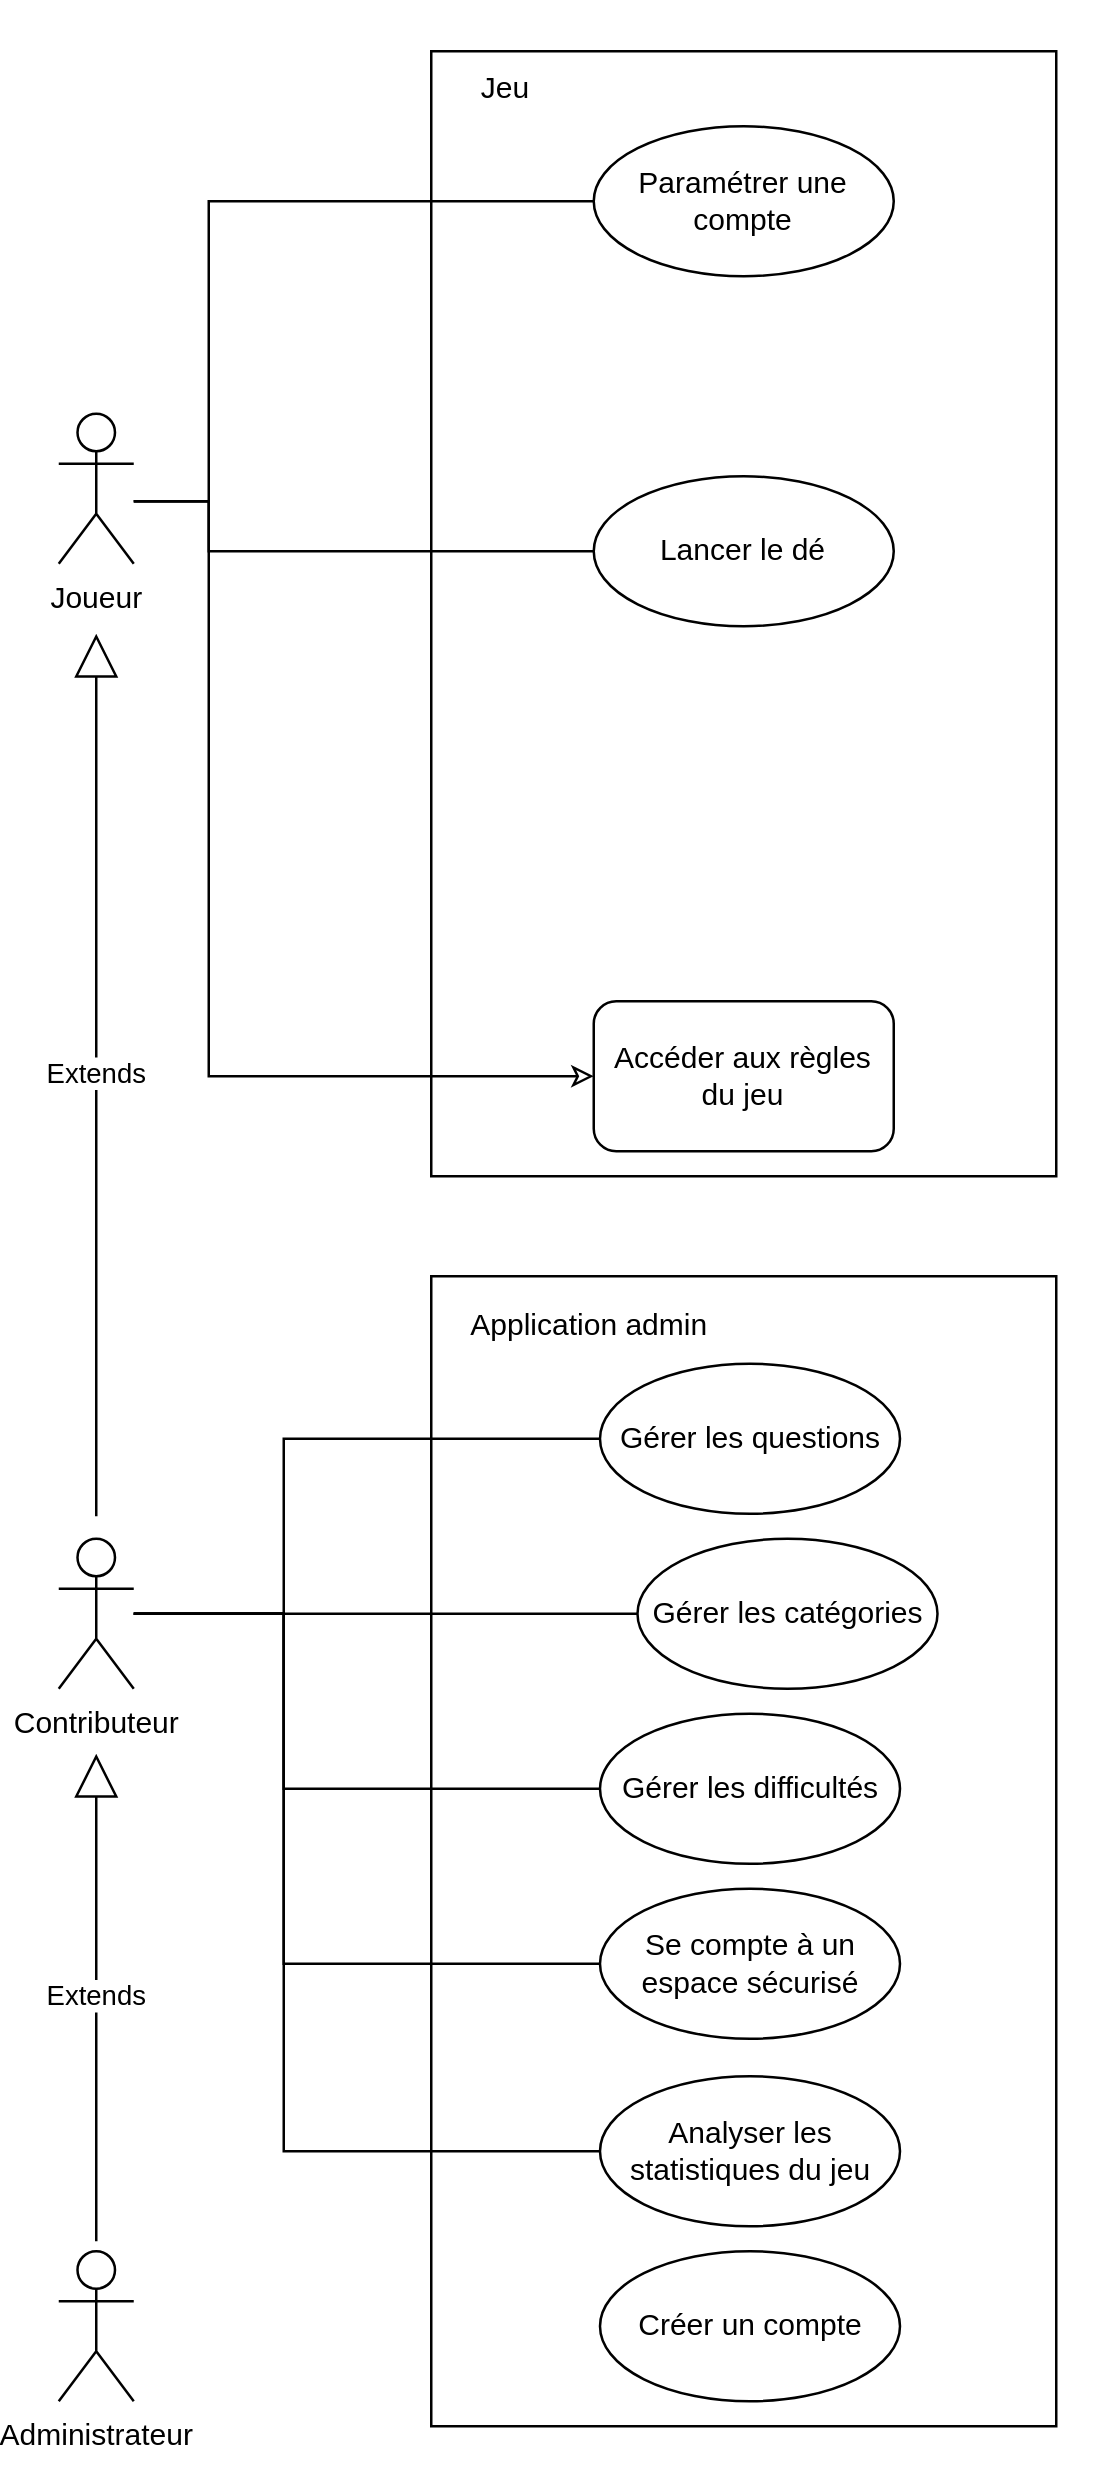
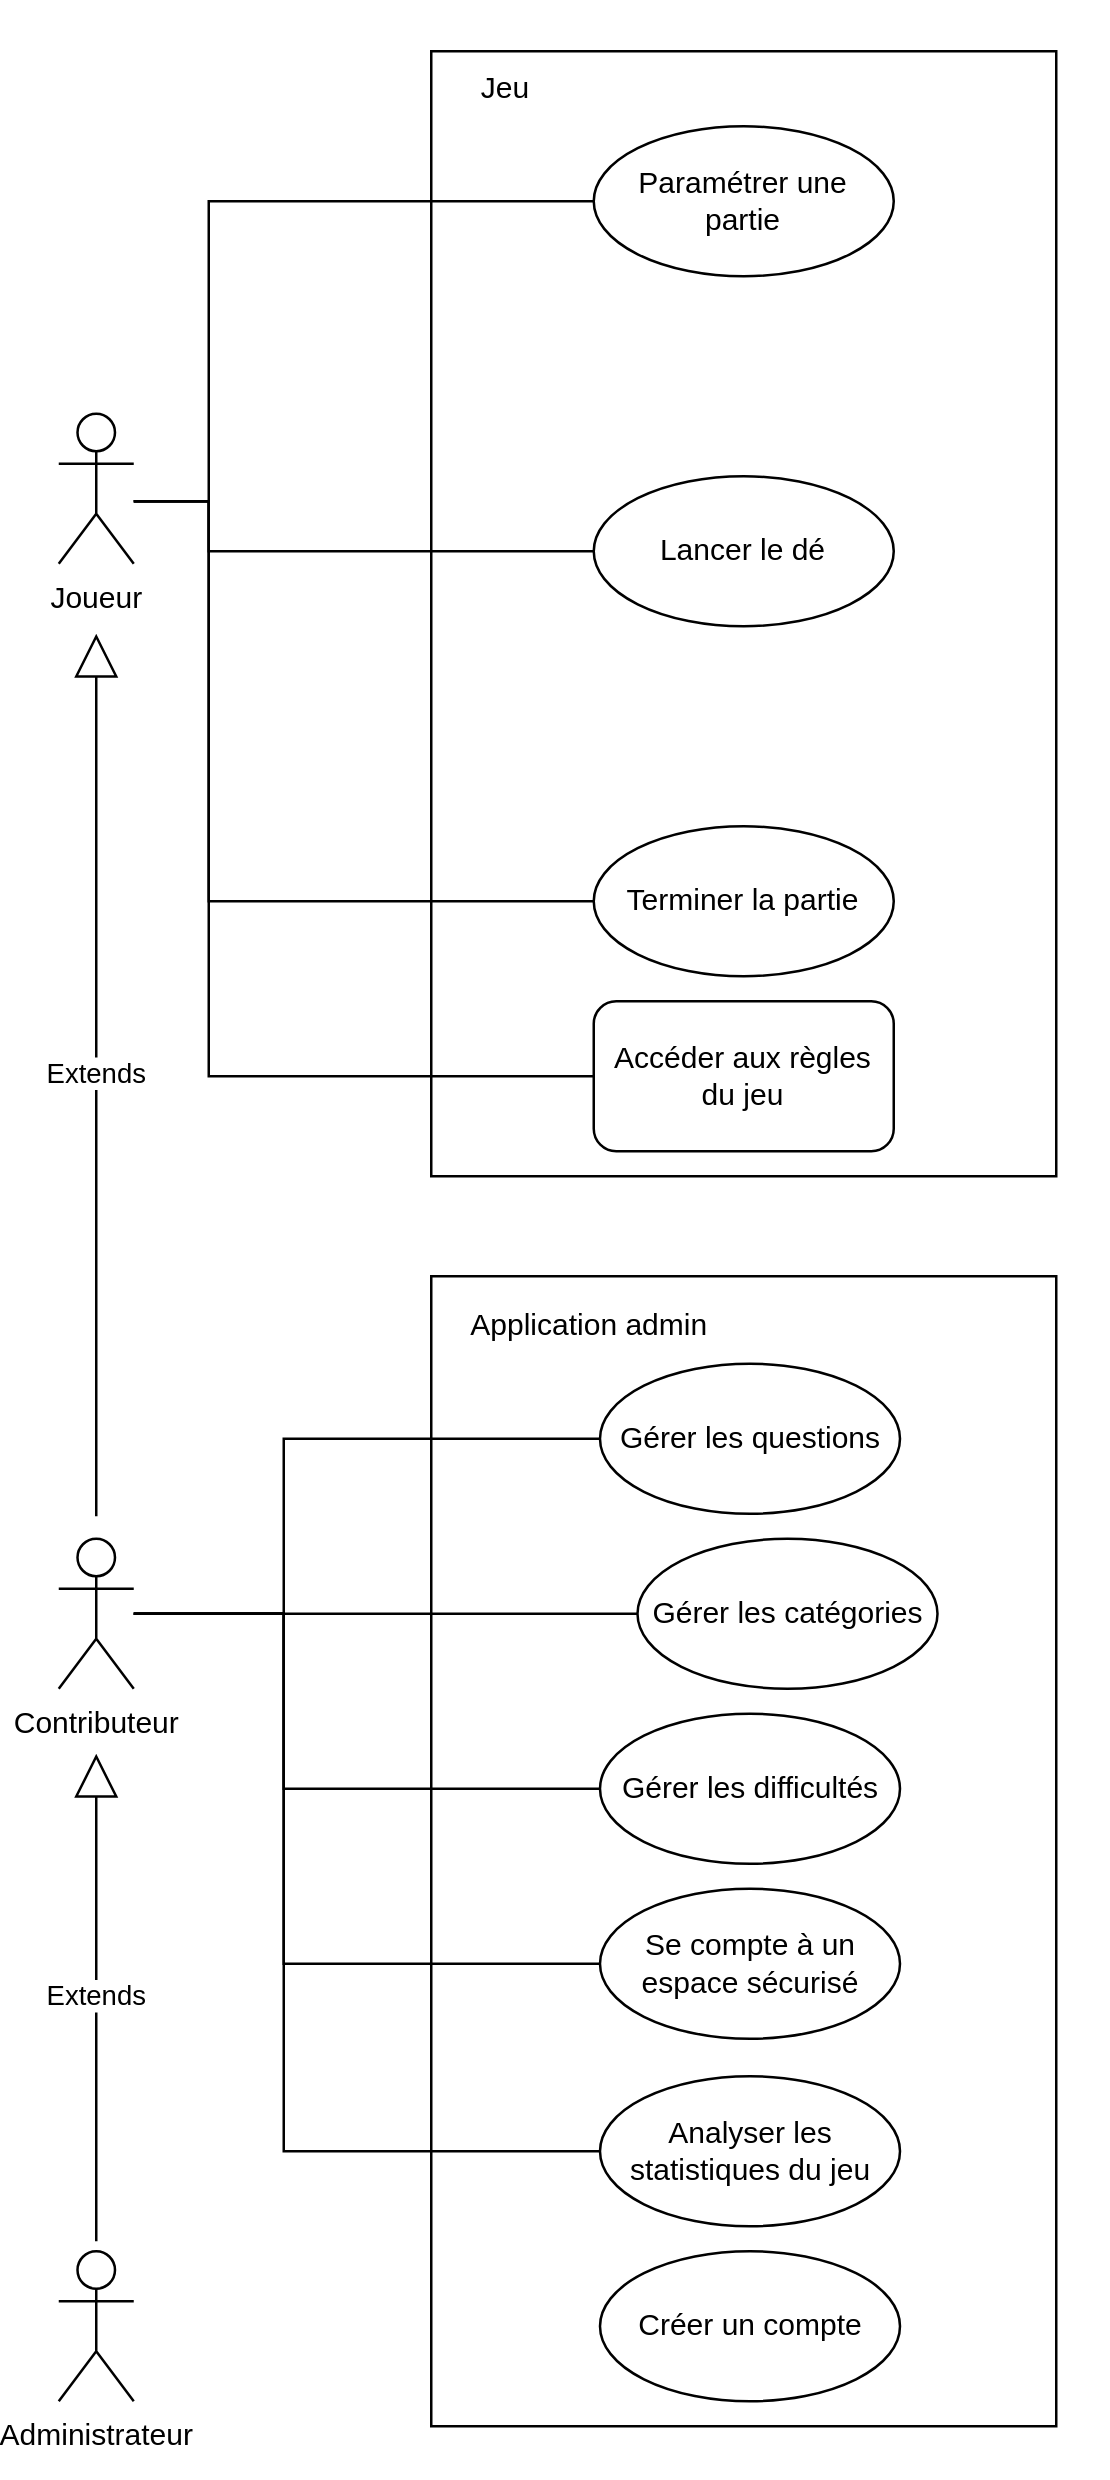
(744, 201) -> (744, 201)
none -> (403, 901)
none -> (744, 901)
(575, 1076) -> (582, 1076)
